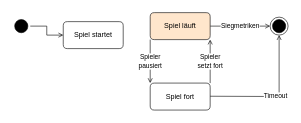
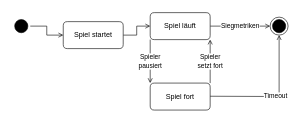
(180, 26) -> (180, 26)
none -> (137, 31)
